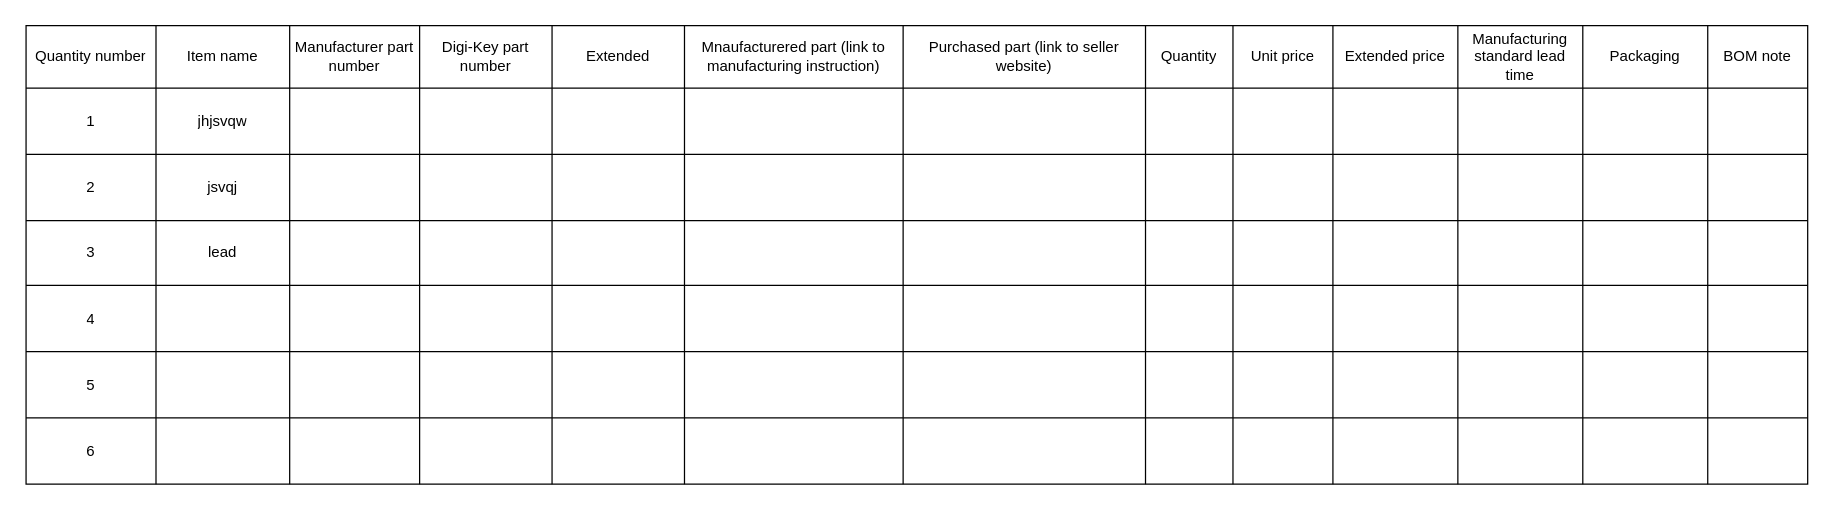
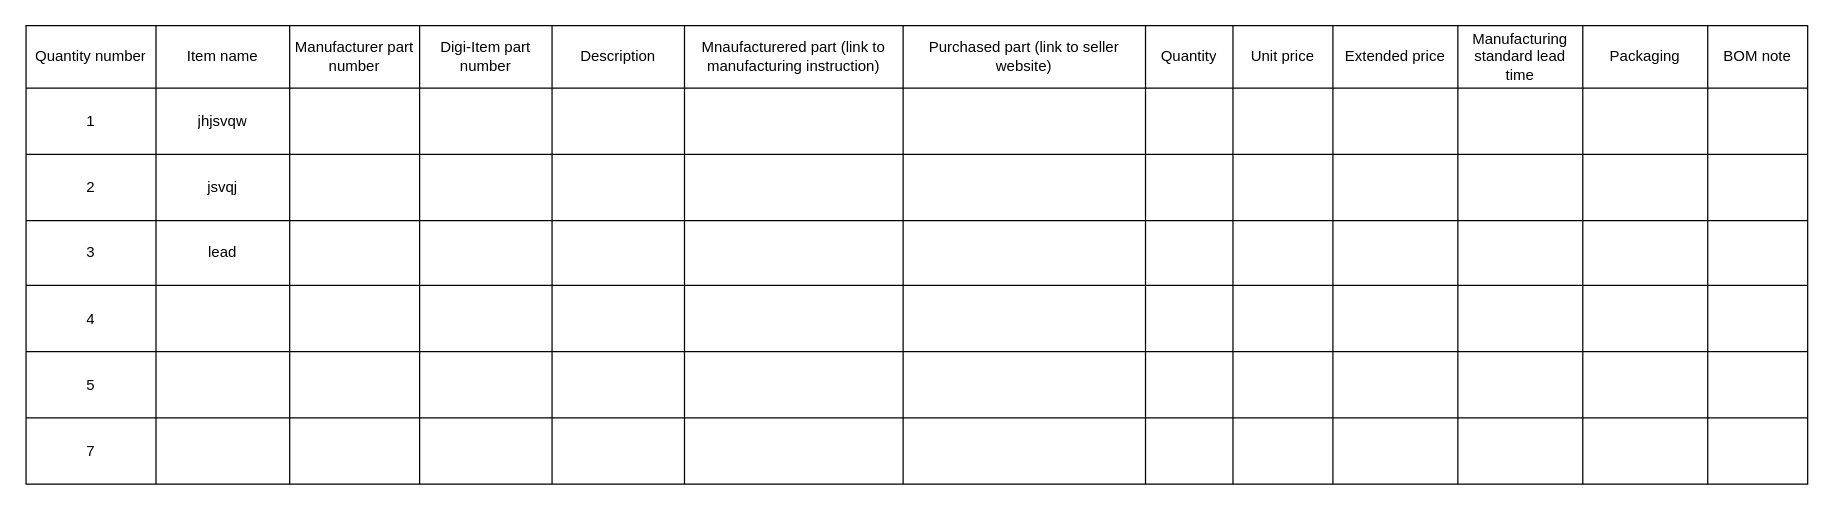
(486, 57) -> (486, 57)
(618, 57) -> (618, 57)
(91, 452) -> (91, 452)
